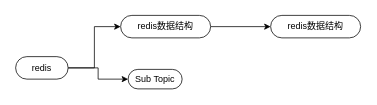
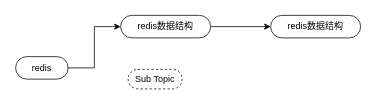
(98, 78) -> none
(155, 79) -> (155, 79)
